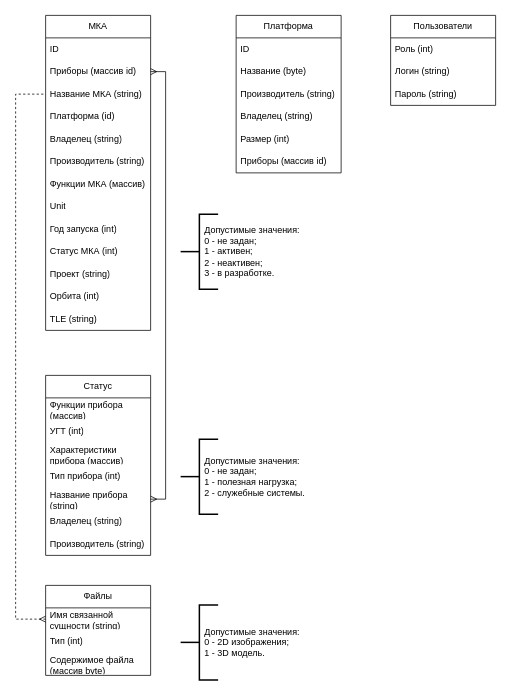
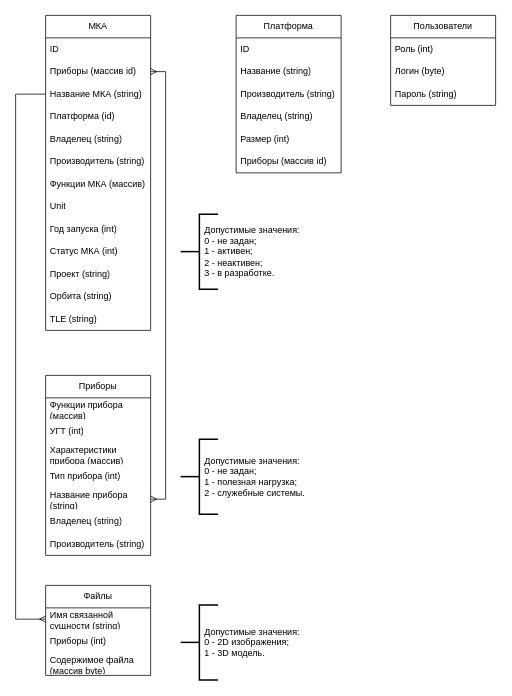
(277, 72) -> (281, 72)
(428, 72) -> (424, 72)
(78, 297) -> (85, 297)
(15, 357) -> (15, 357)
(98, 387) -> (98, 387)
(70, 642) -> (80, 642)
